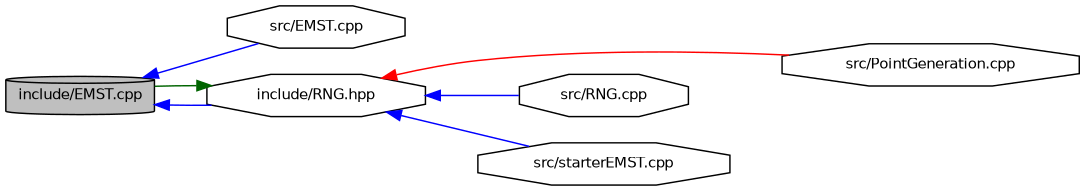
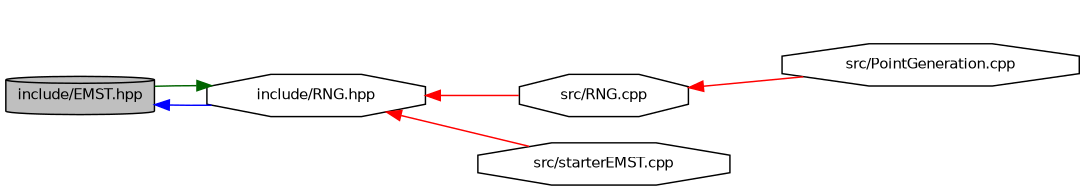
(316, 27) -> none
(592, 53) -> (753, 82)
(80, 95) -> (80, 95)
(480, 95) -> (480, 95)
(465, 131) -> (465, 131)
